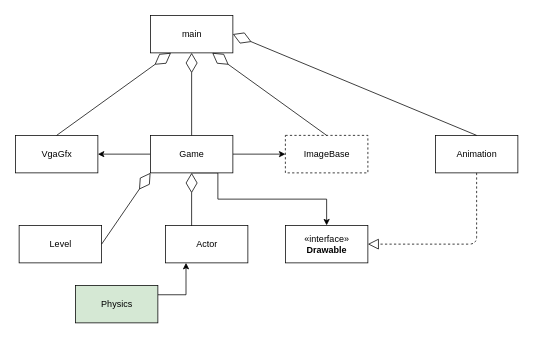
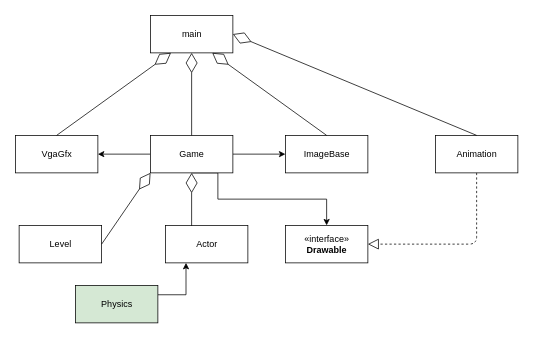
(327, 154) -> (327, 154)
